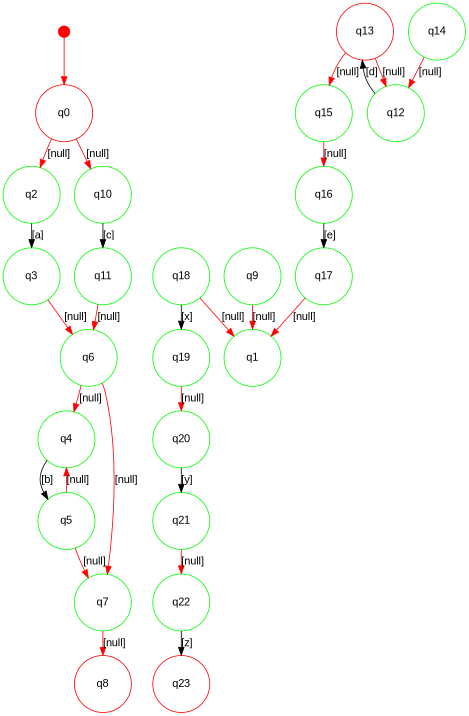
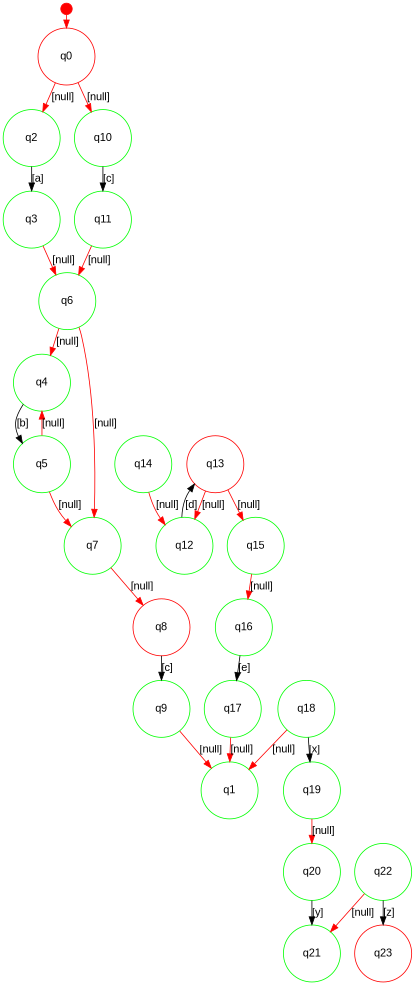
(181, 557) -> (350, 910)
none -> (162, 664)
